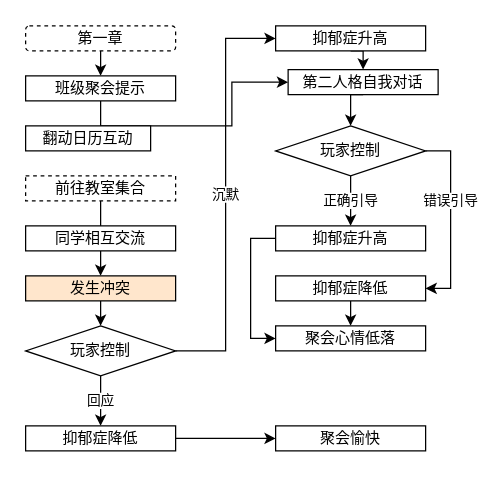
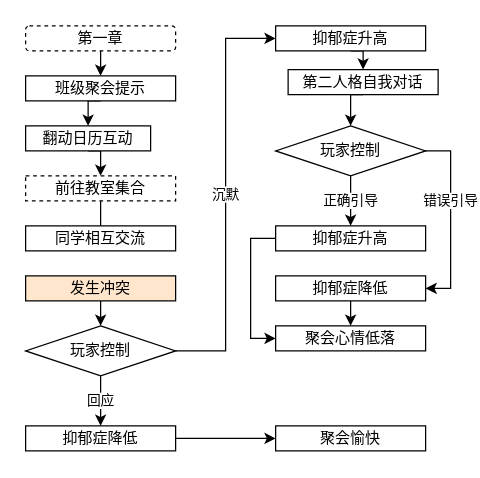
(232, 122) -> (88, 103)
none -> (101, 158)
(101, 259) -> none
